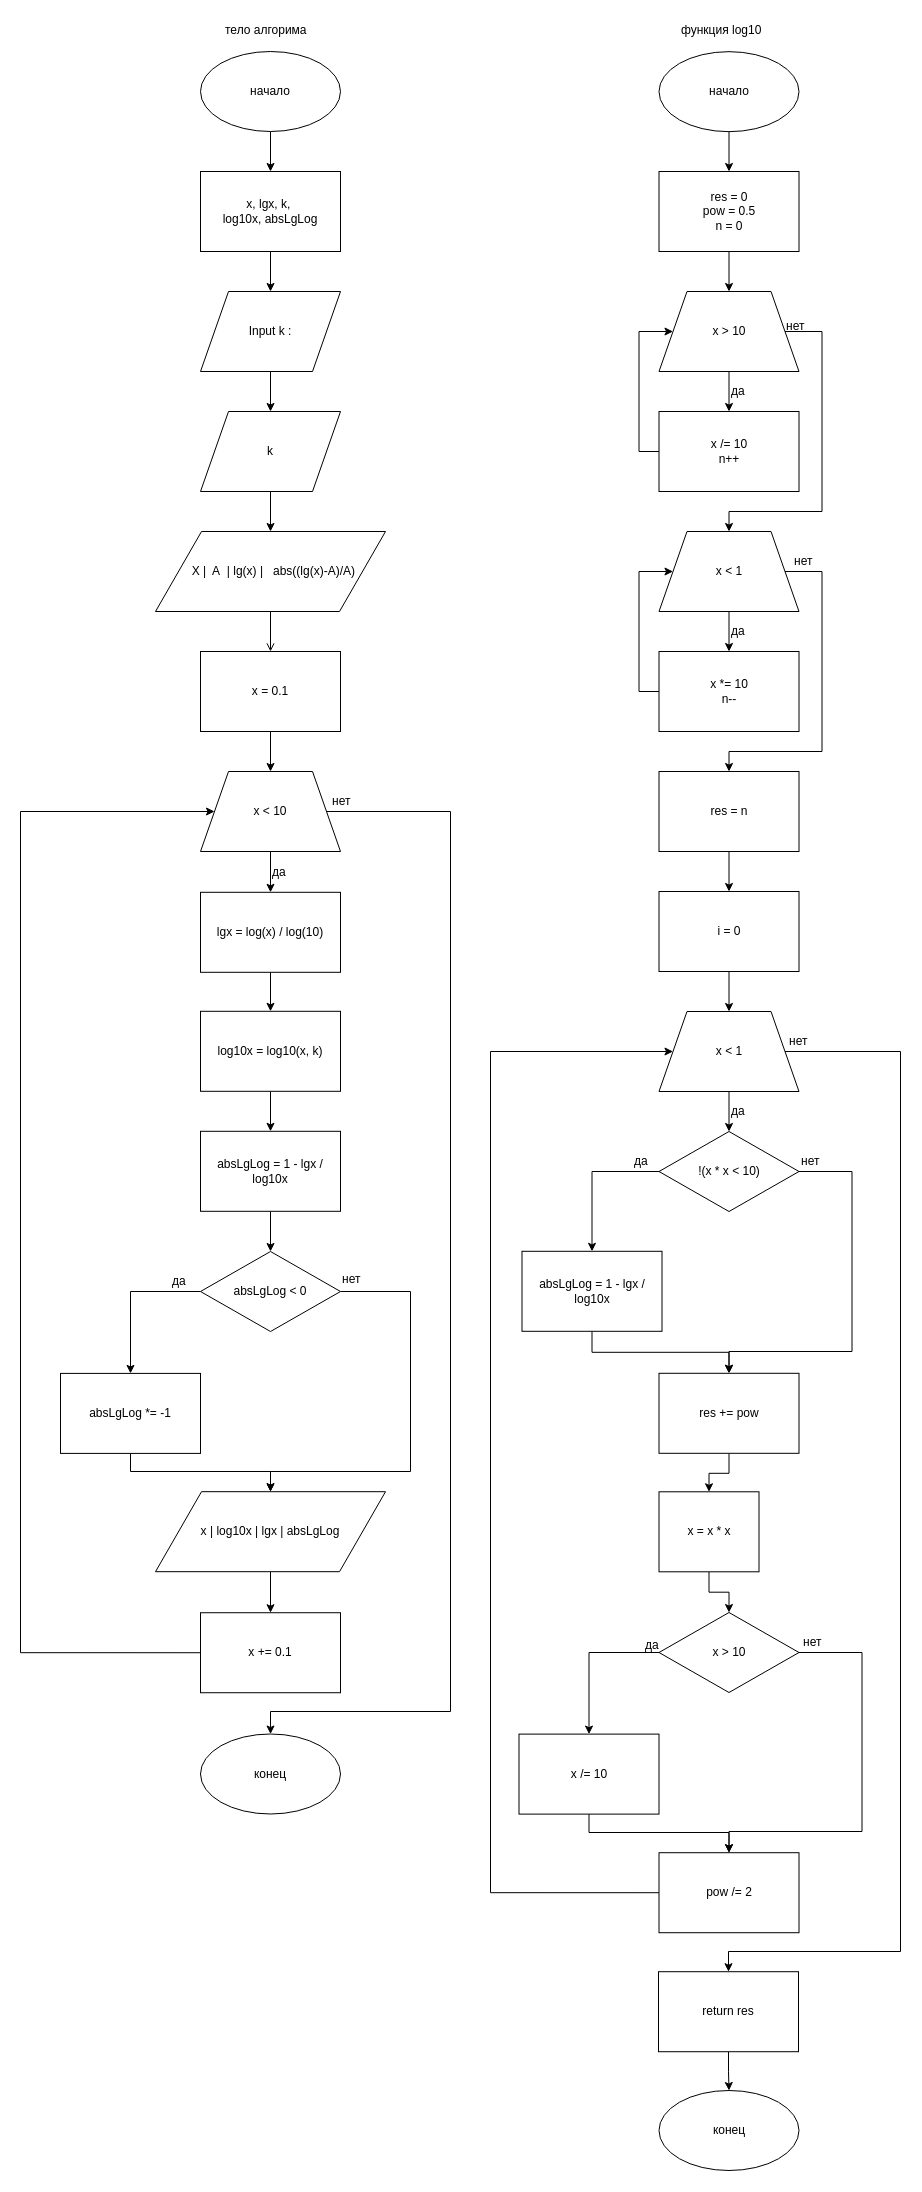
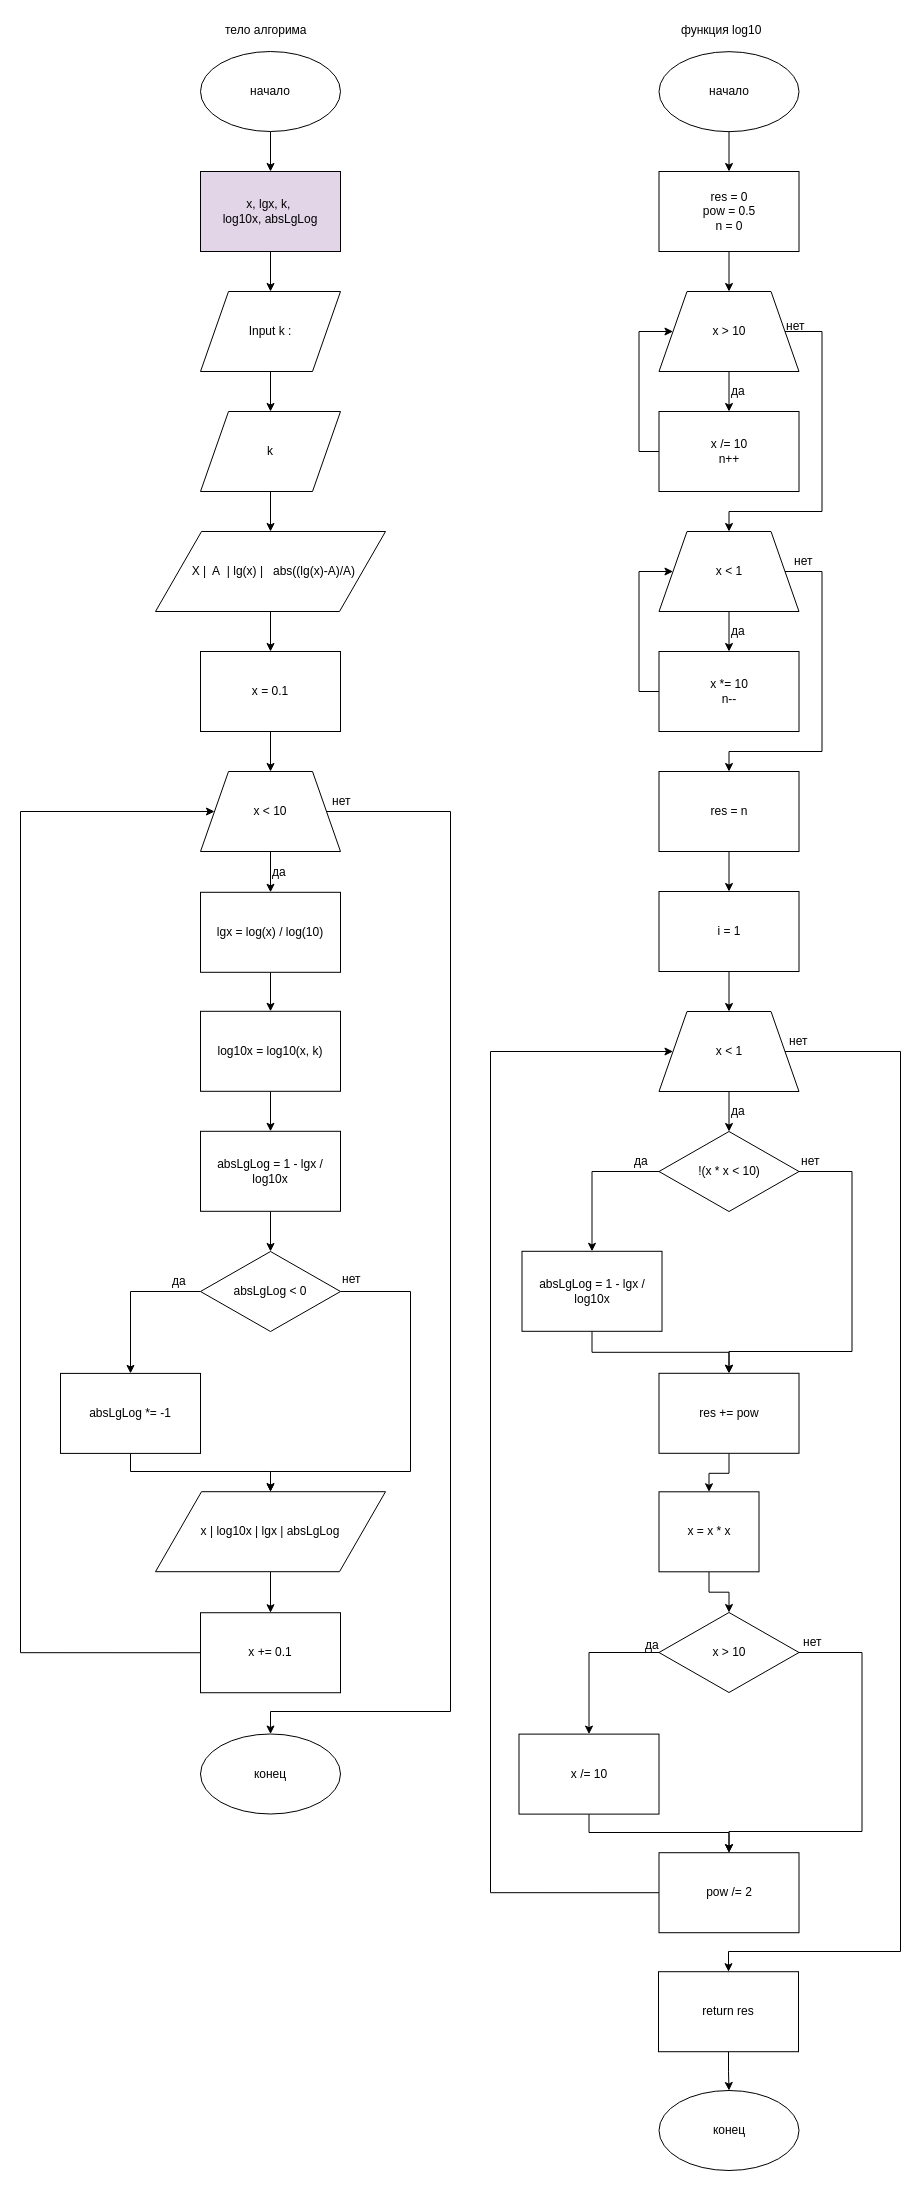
(271, 212) -> (271, 212)
(271, 645) -> (271, 643)
(730, 932) -> (730, 932)
